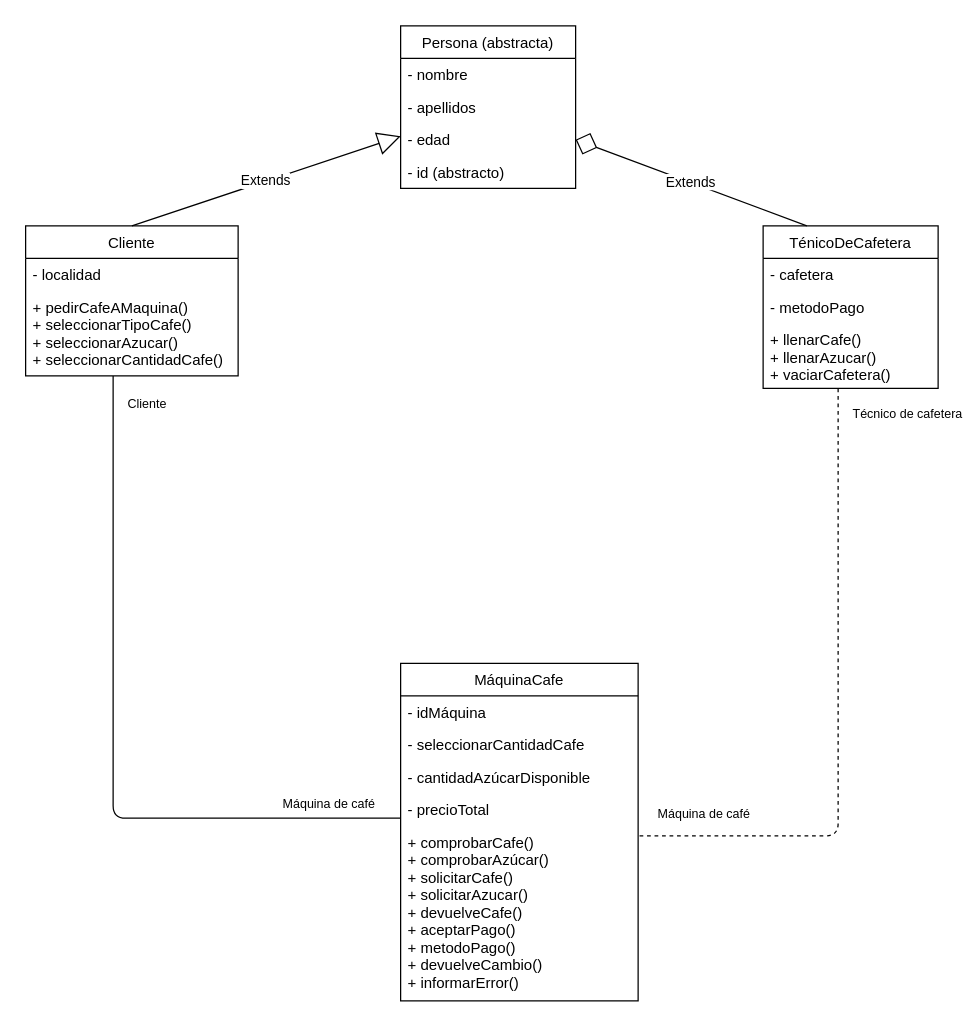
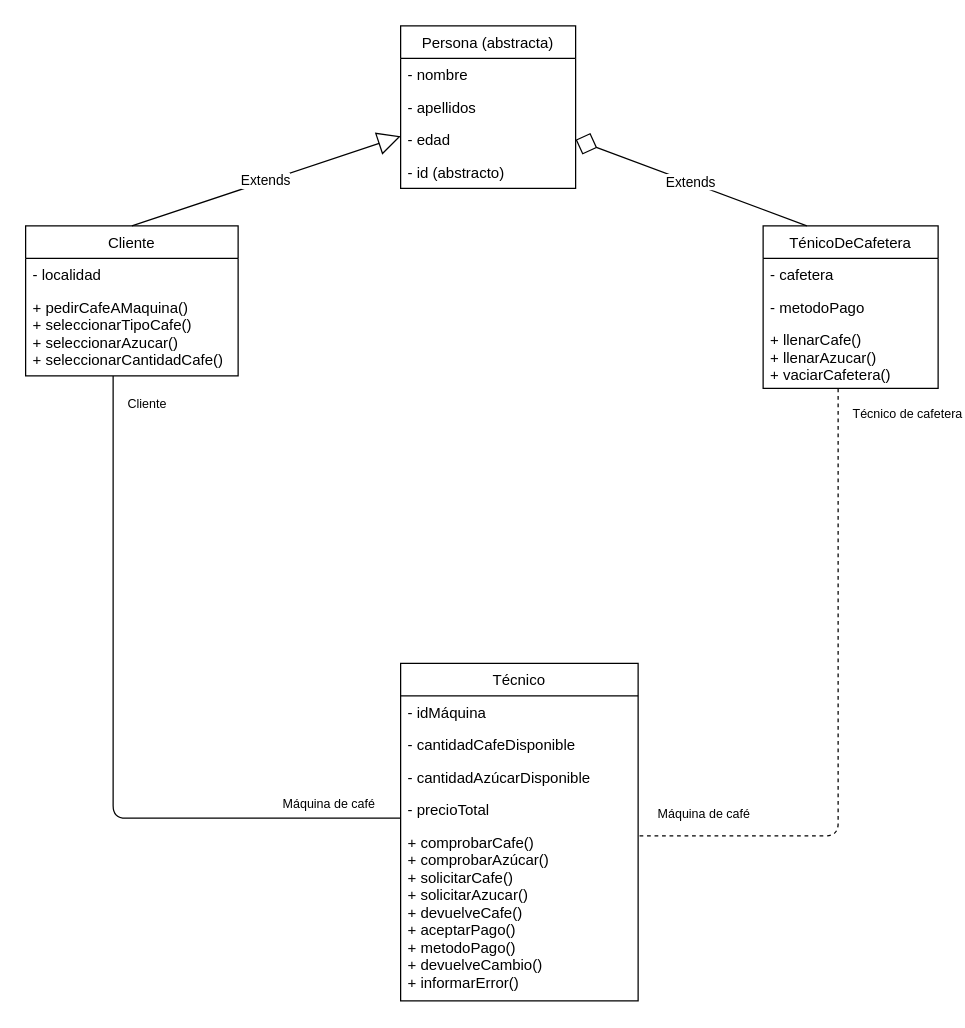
(519, 680) -> (519, 680)
(505, 745) -> (499, 745)
